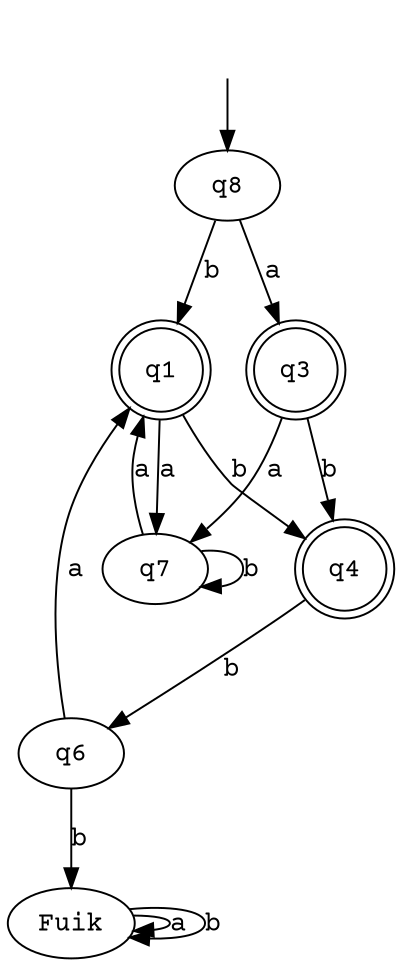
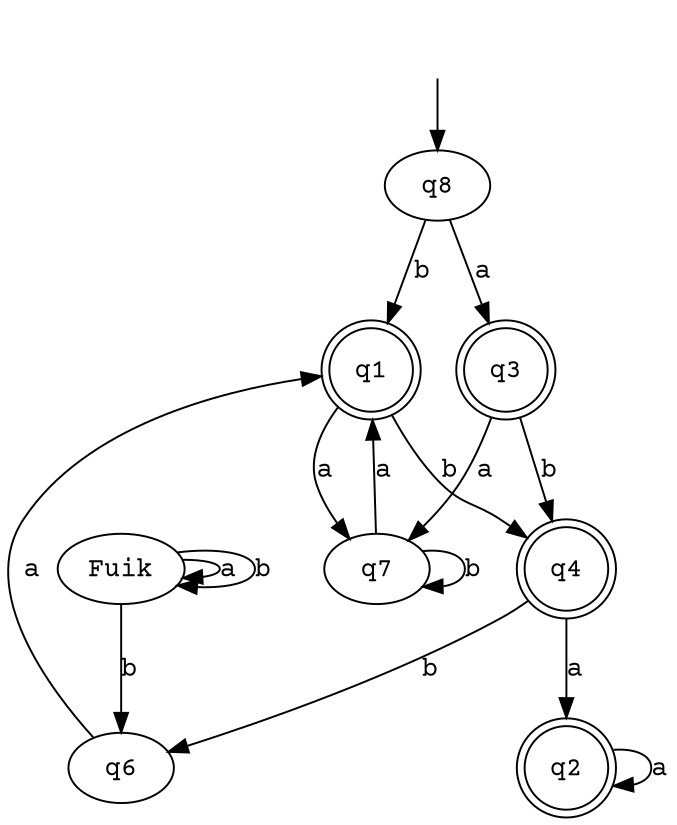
none -> (566, 768)
(71, 829) -> (121, 659)
